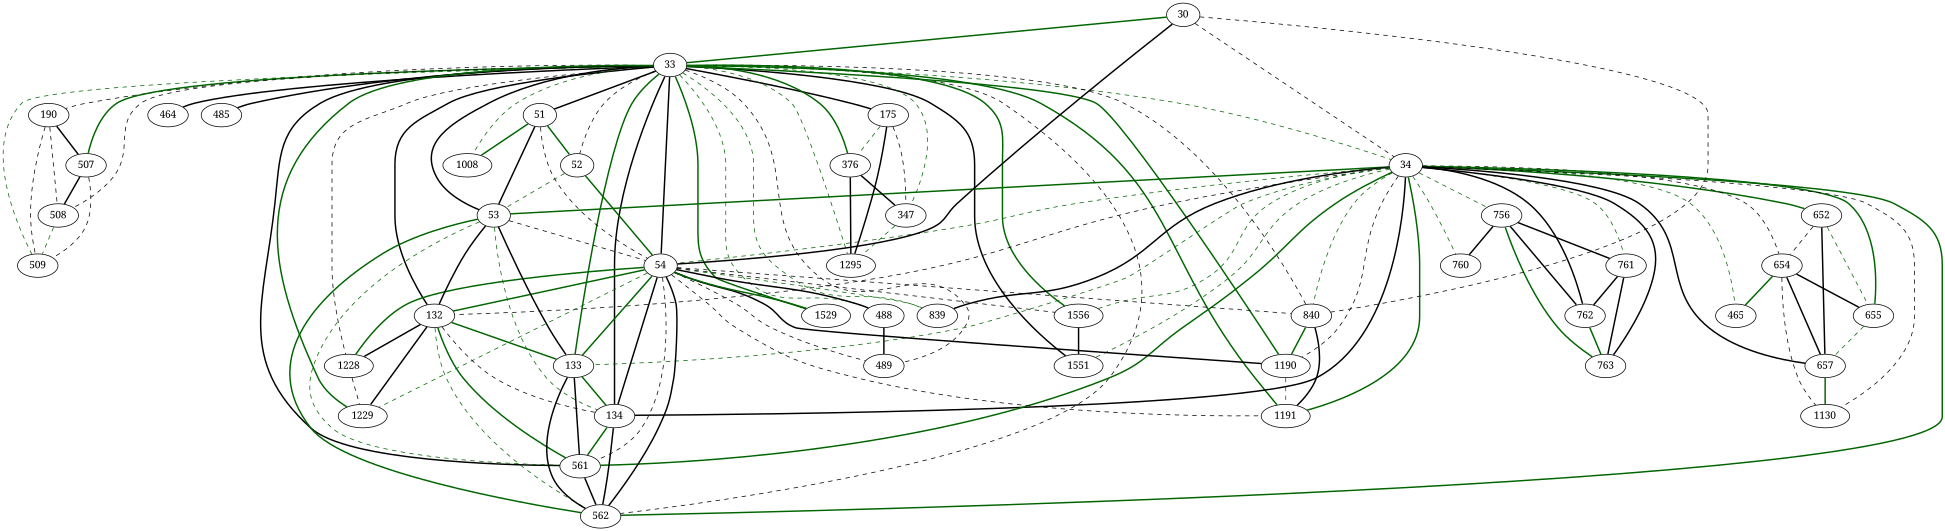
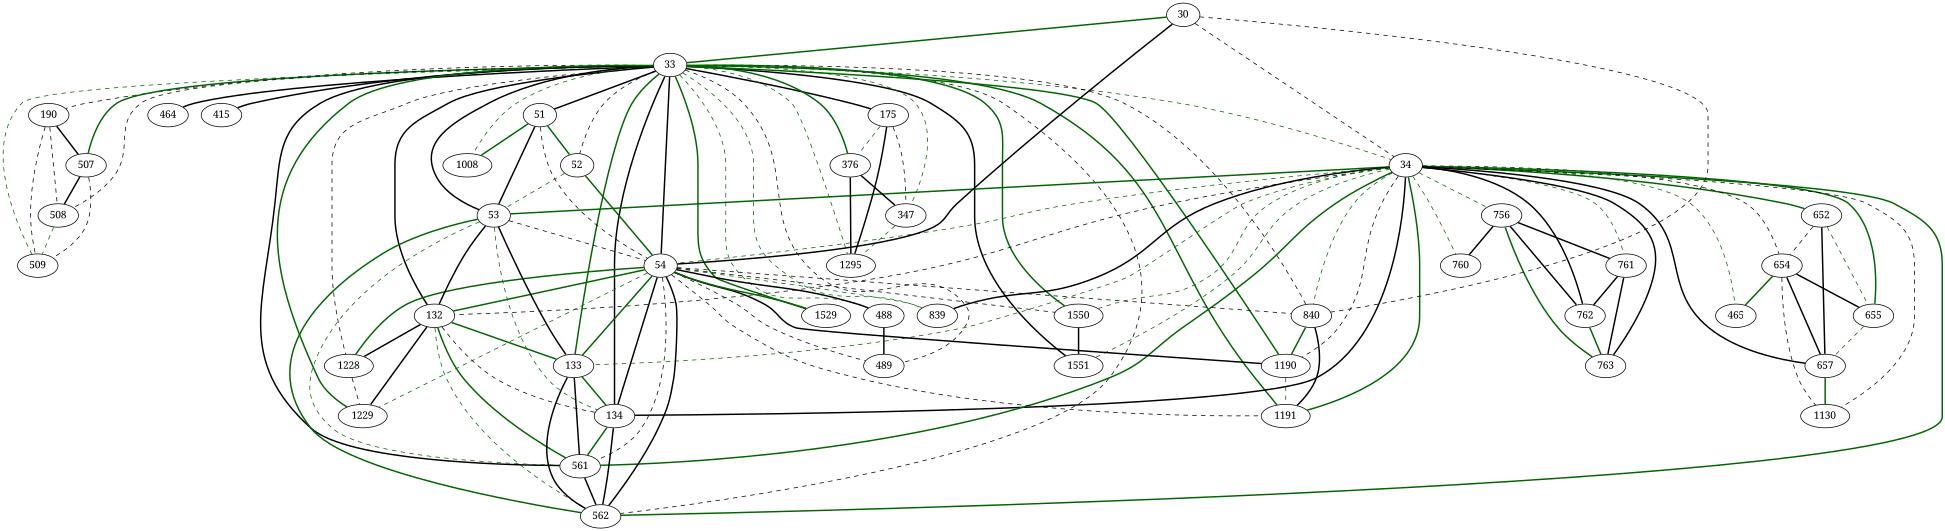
(221, 115) -> (221, 115)
(1079, 316) -> (1079, 316)
